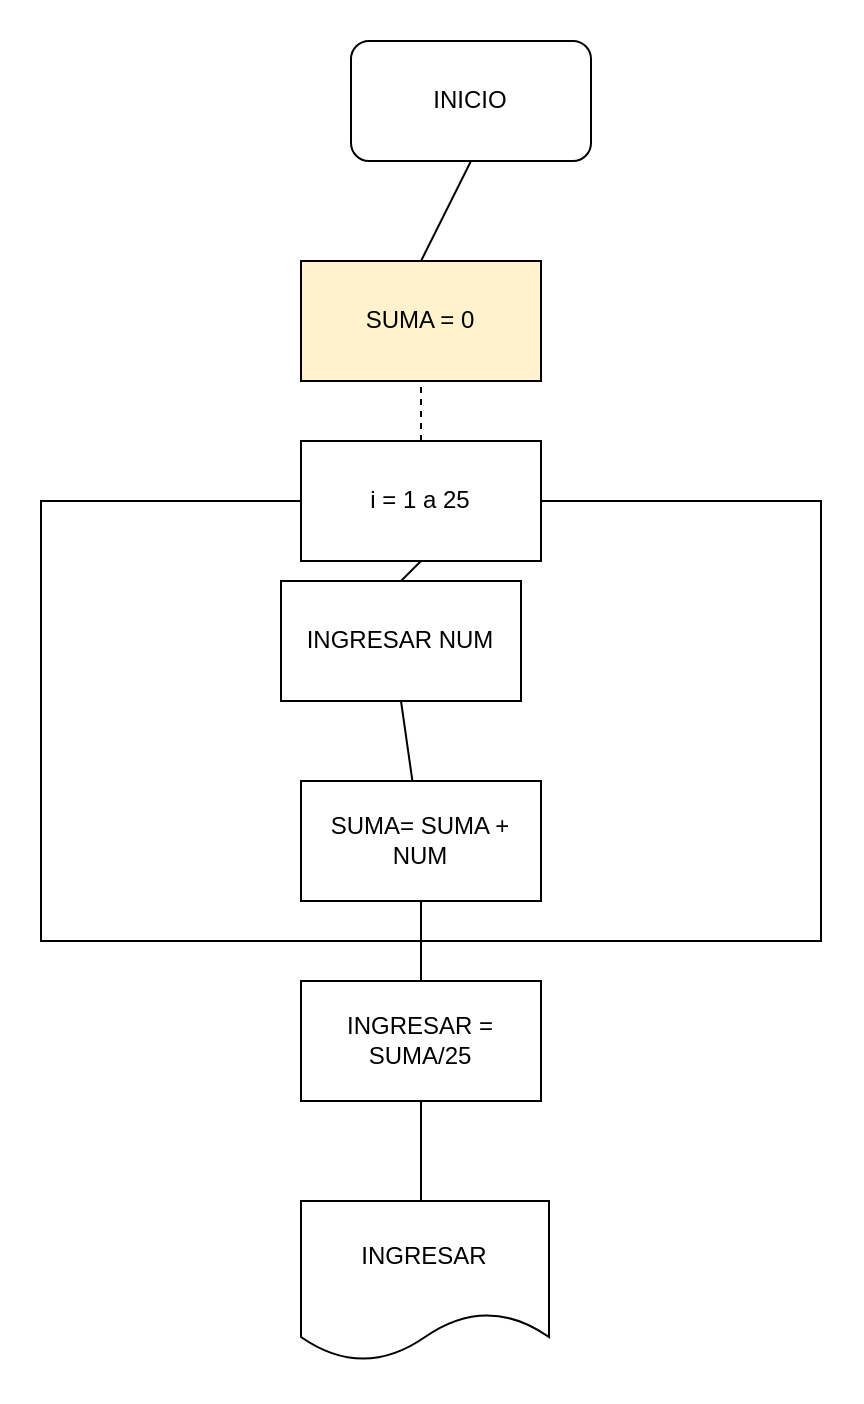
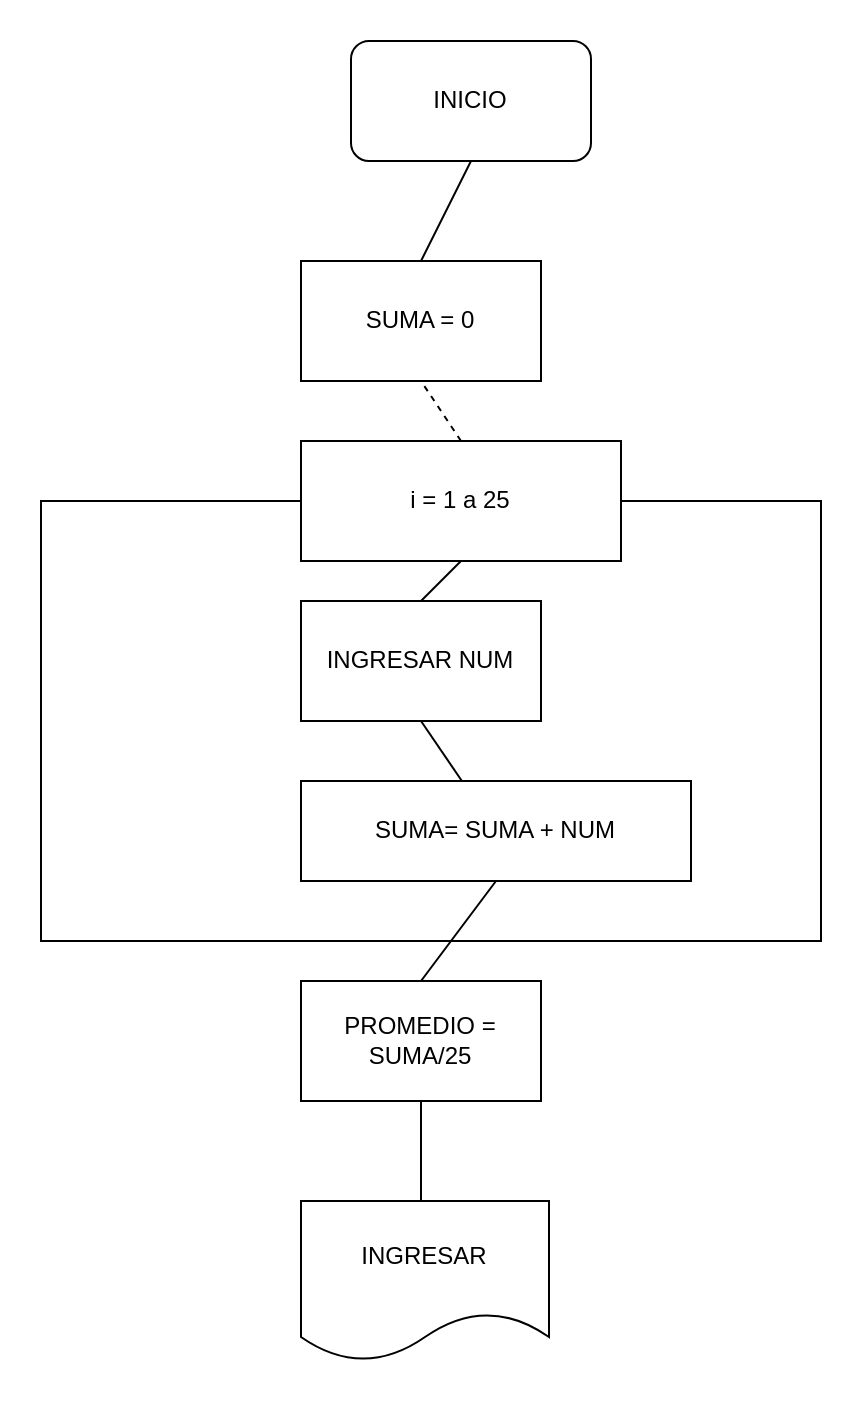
(421, 321) -> (421, 321)
(421, 501) -> (461, 501)
(401, 641) -> (421, 661)
(421, 841) -> (496, 831)
(421, 1041) -> (421, 1041)
